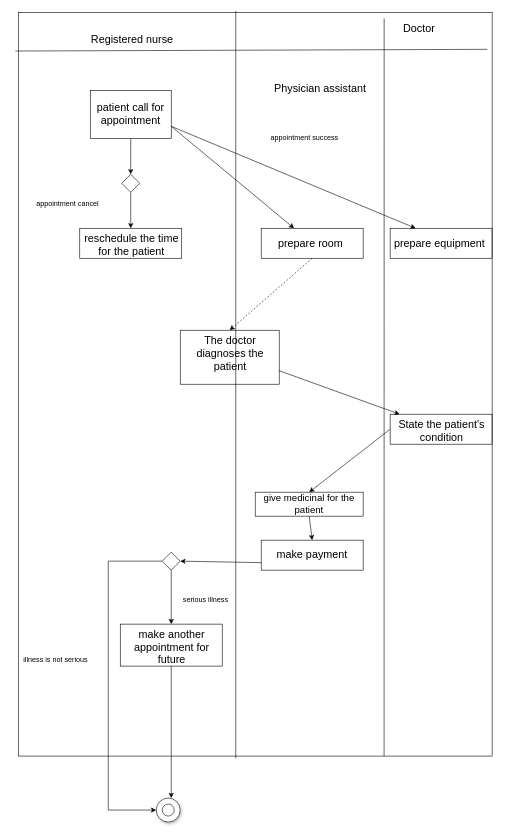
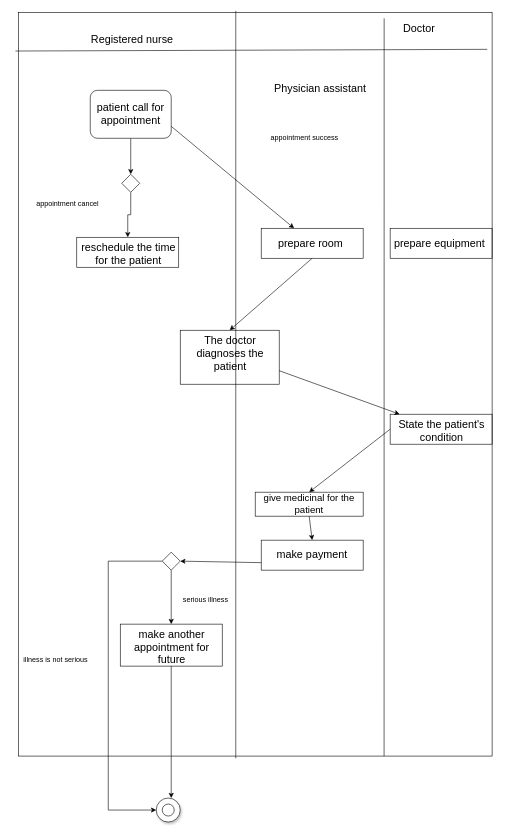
(131, 114) -> (131, 114)
(295, 178) -> none
(131, 243) -> (128, 252)
(276, 290) -> (276, 290)
